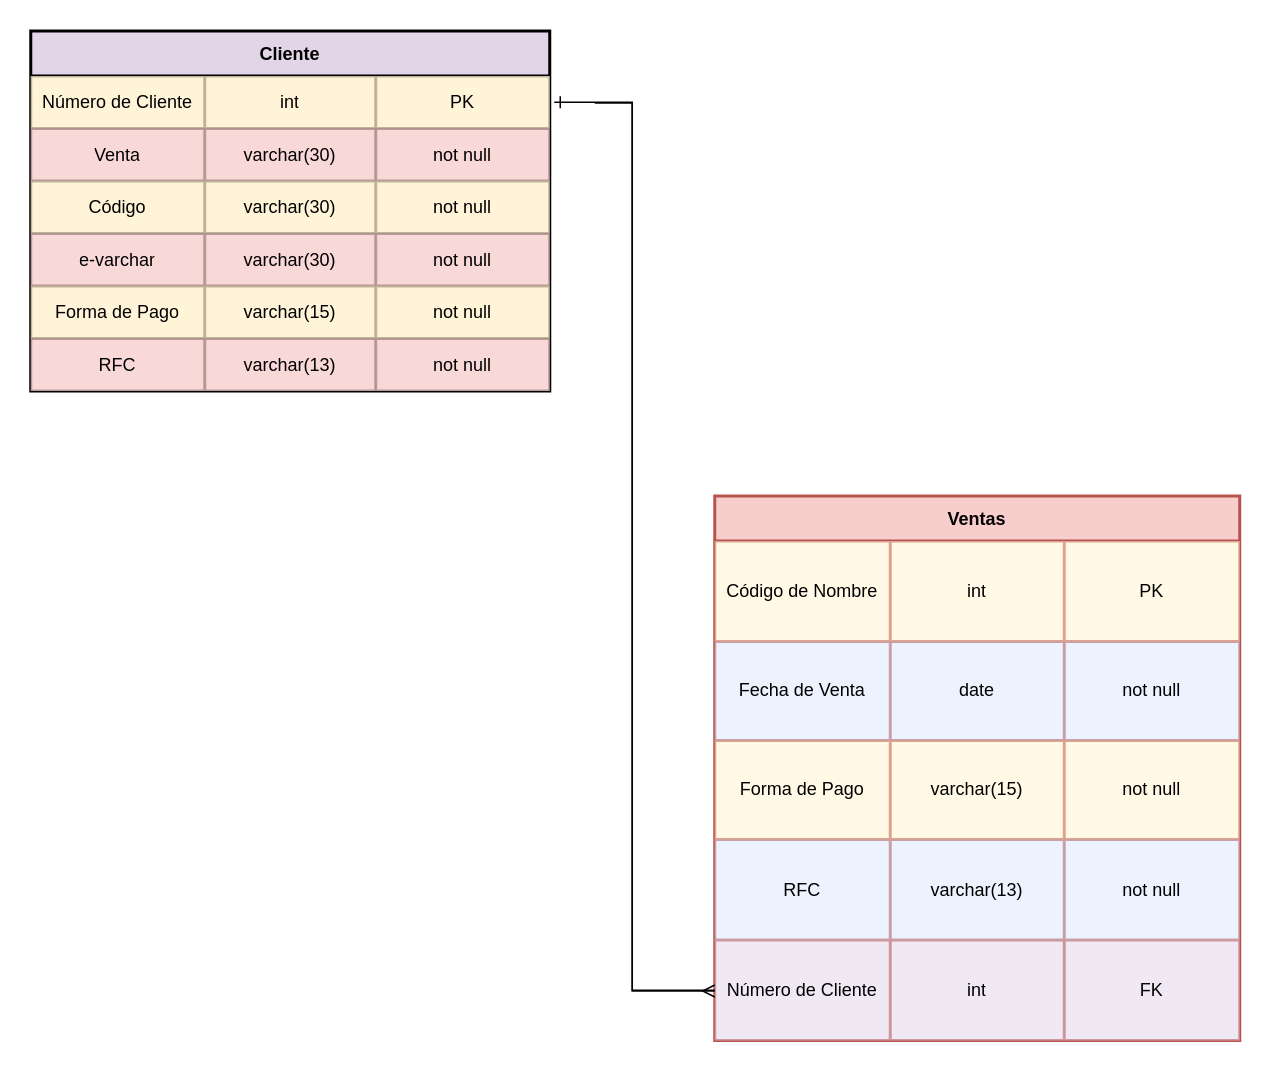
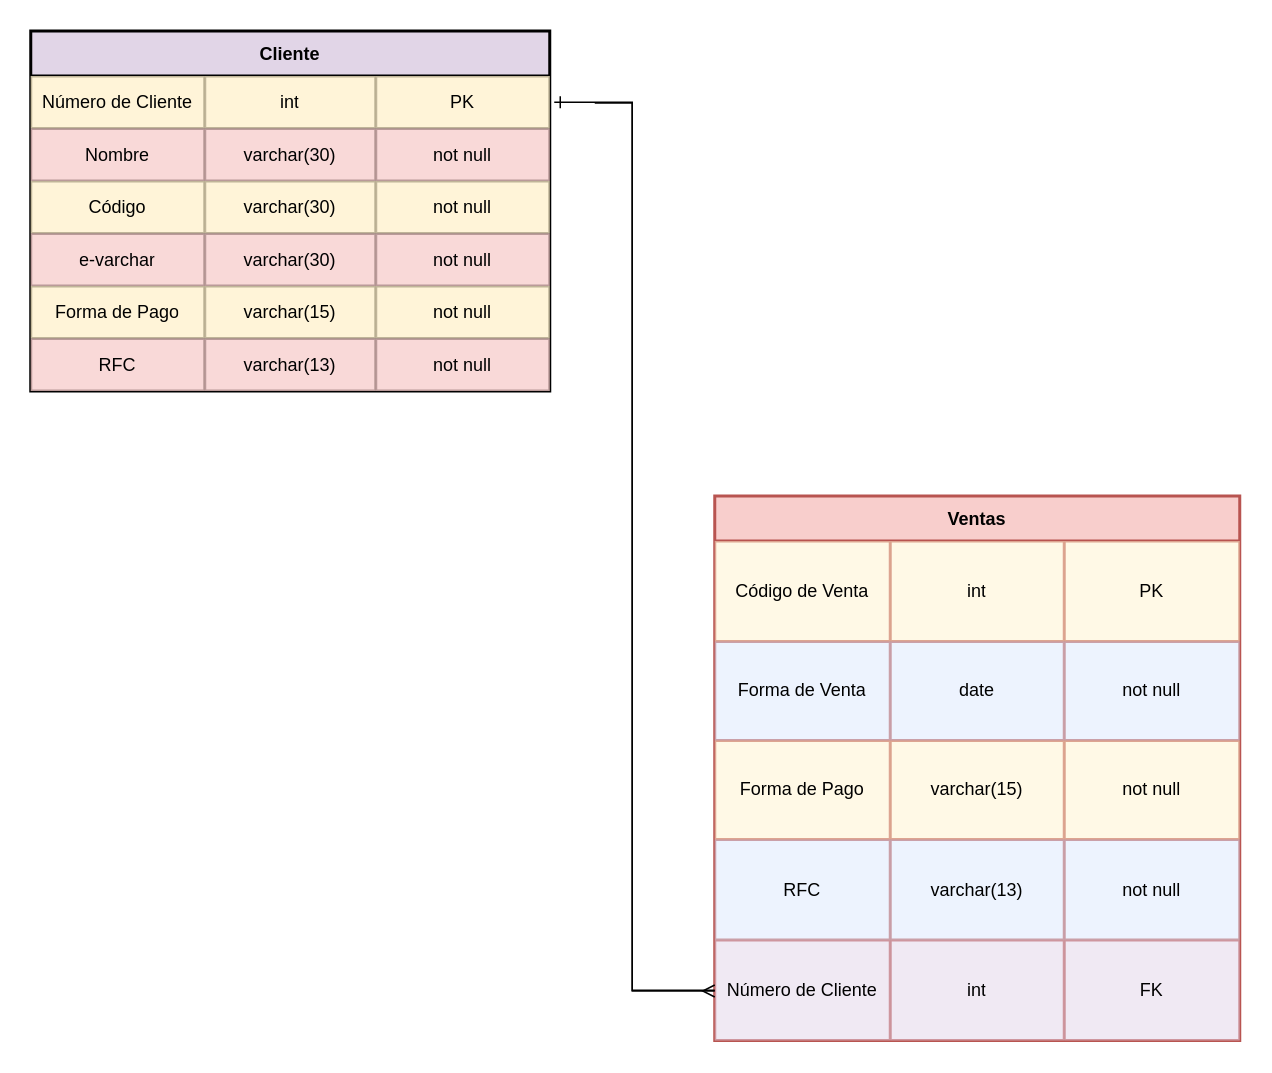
(118, 155) -> (118, 155)
(803, 592) -> (803, 592)
(803, 691) -> (803, 691)
